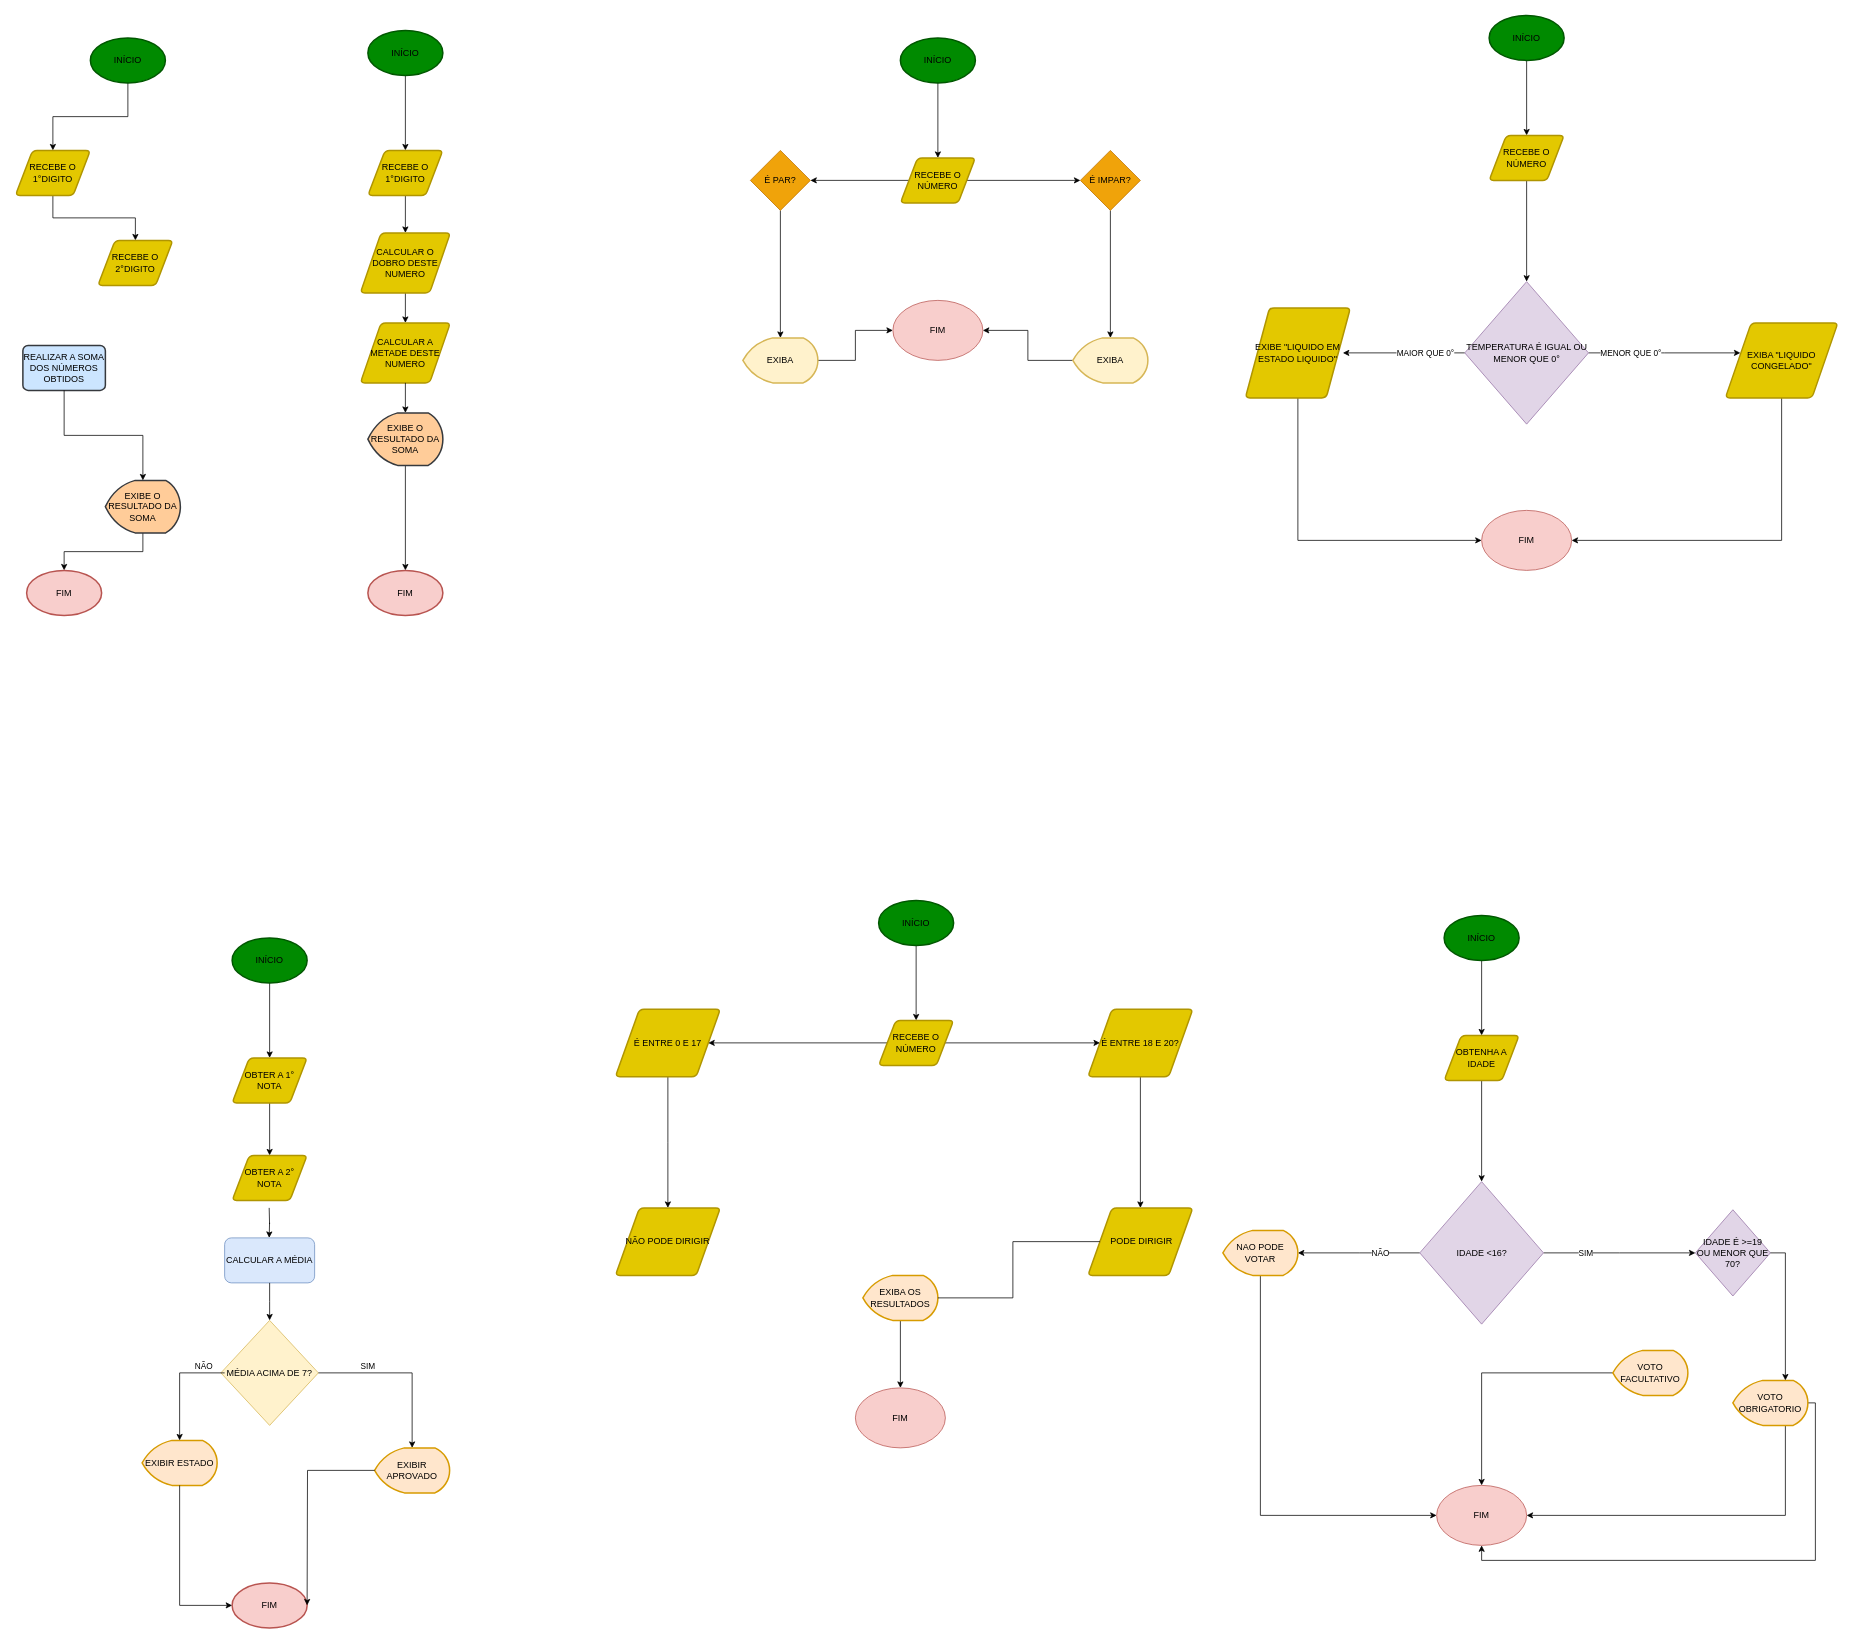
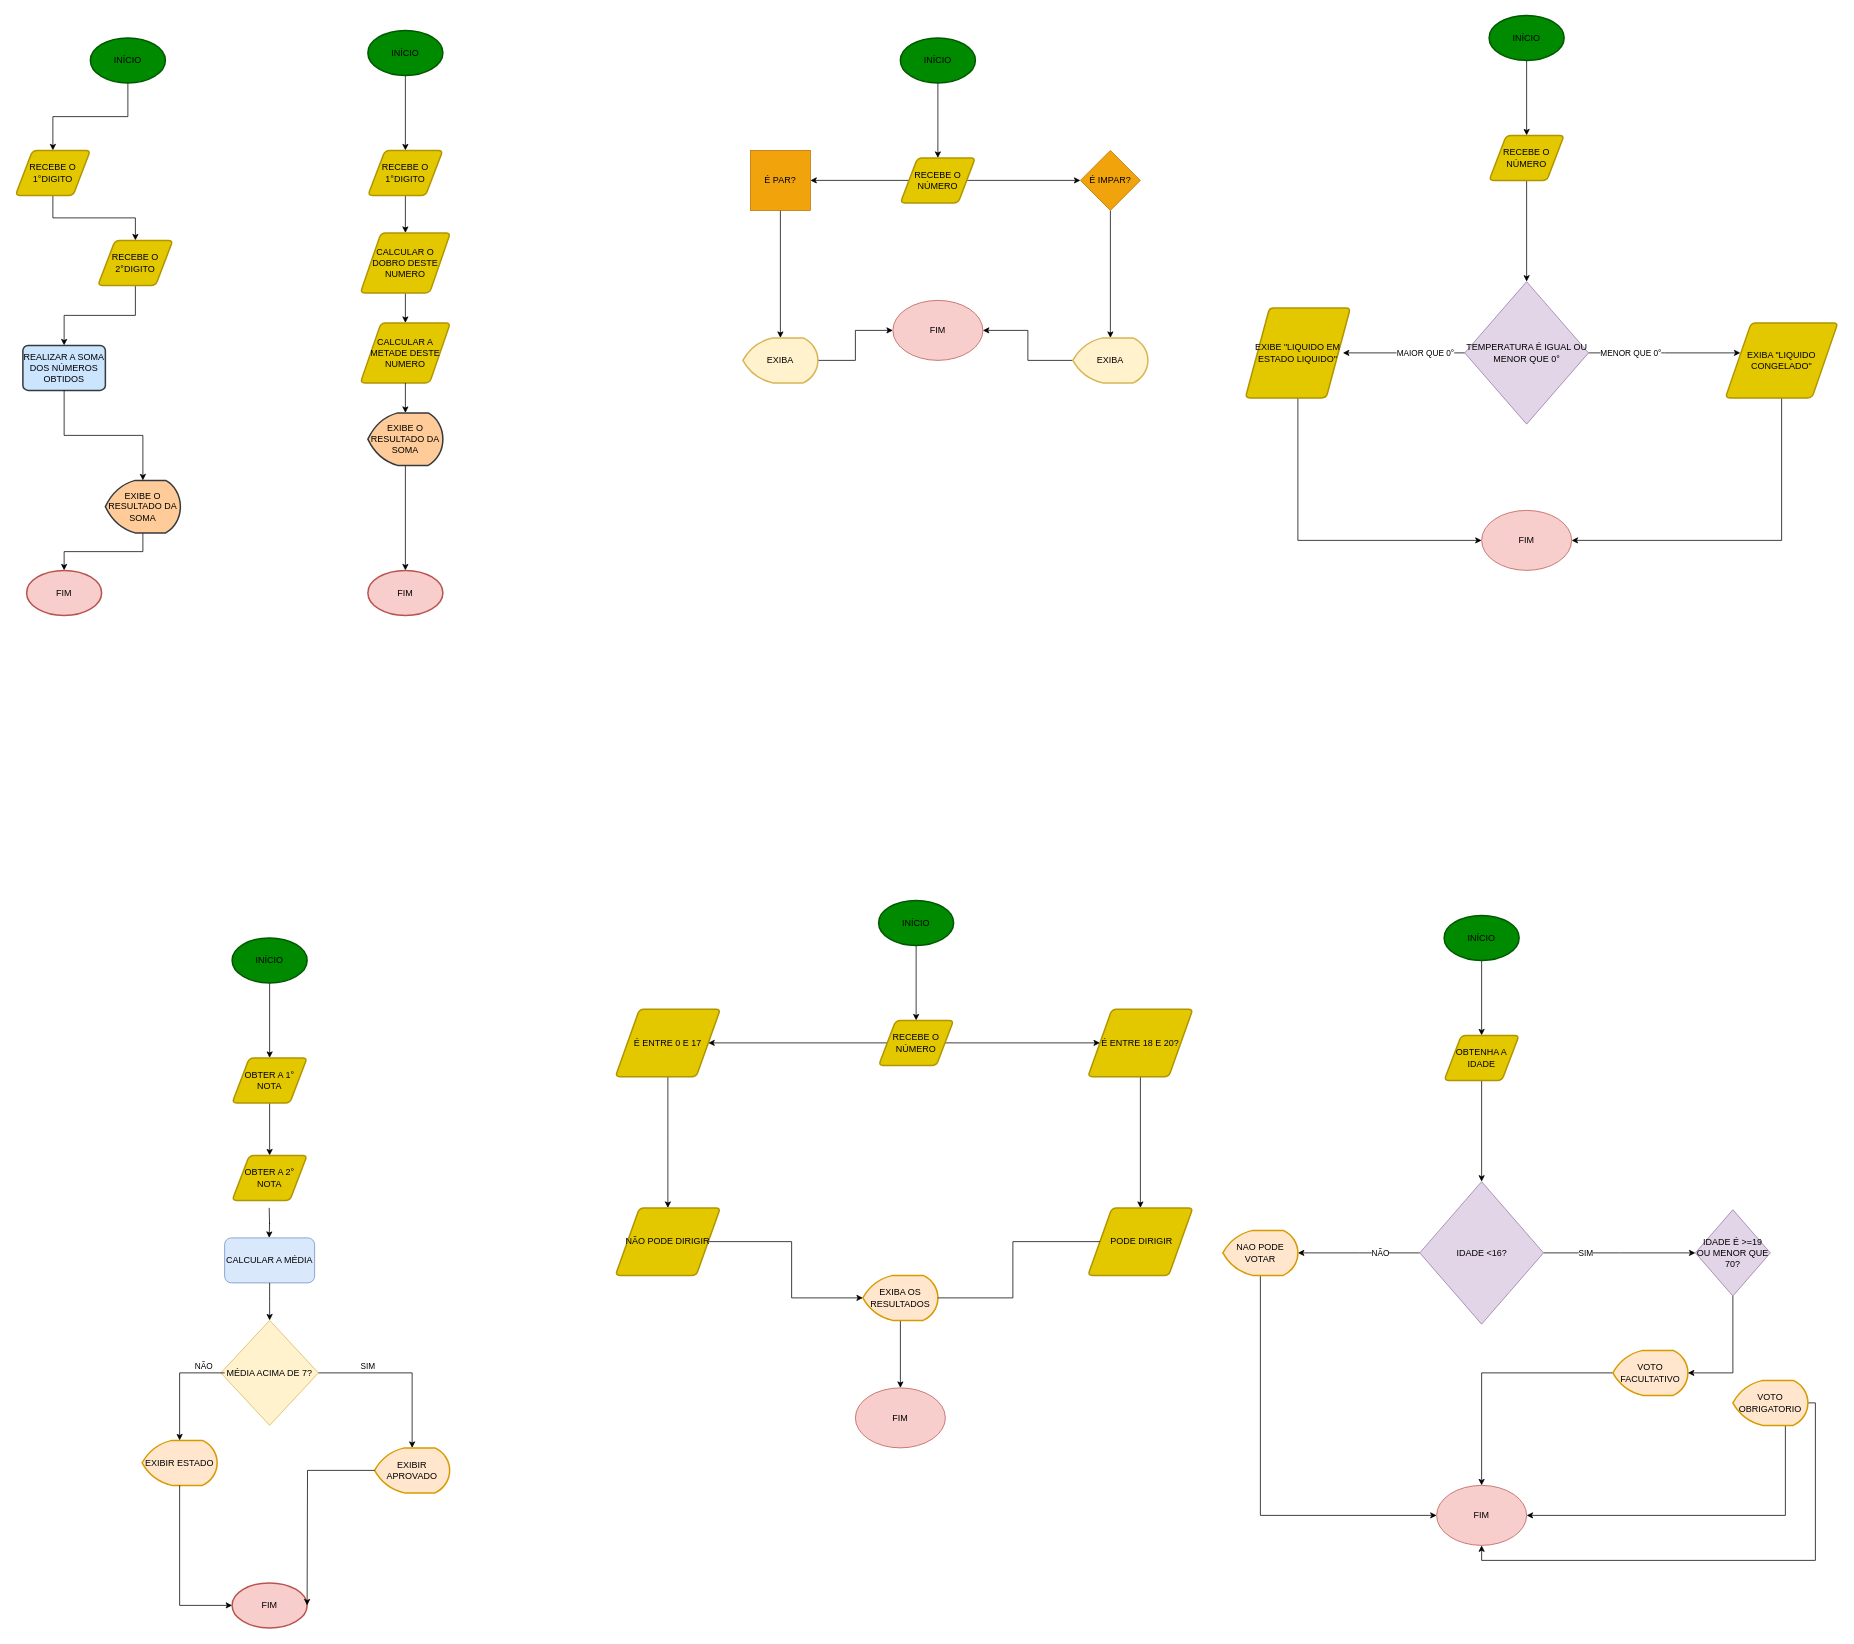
(780, 180) -> (780, 180)
none -> (114, 315)
none -> (779, 1242)
(1785, 1313) -> none
none -> (1733, 1373)
